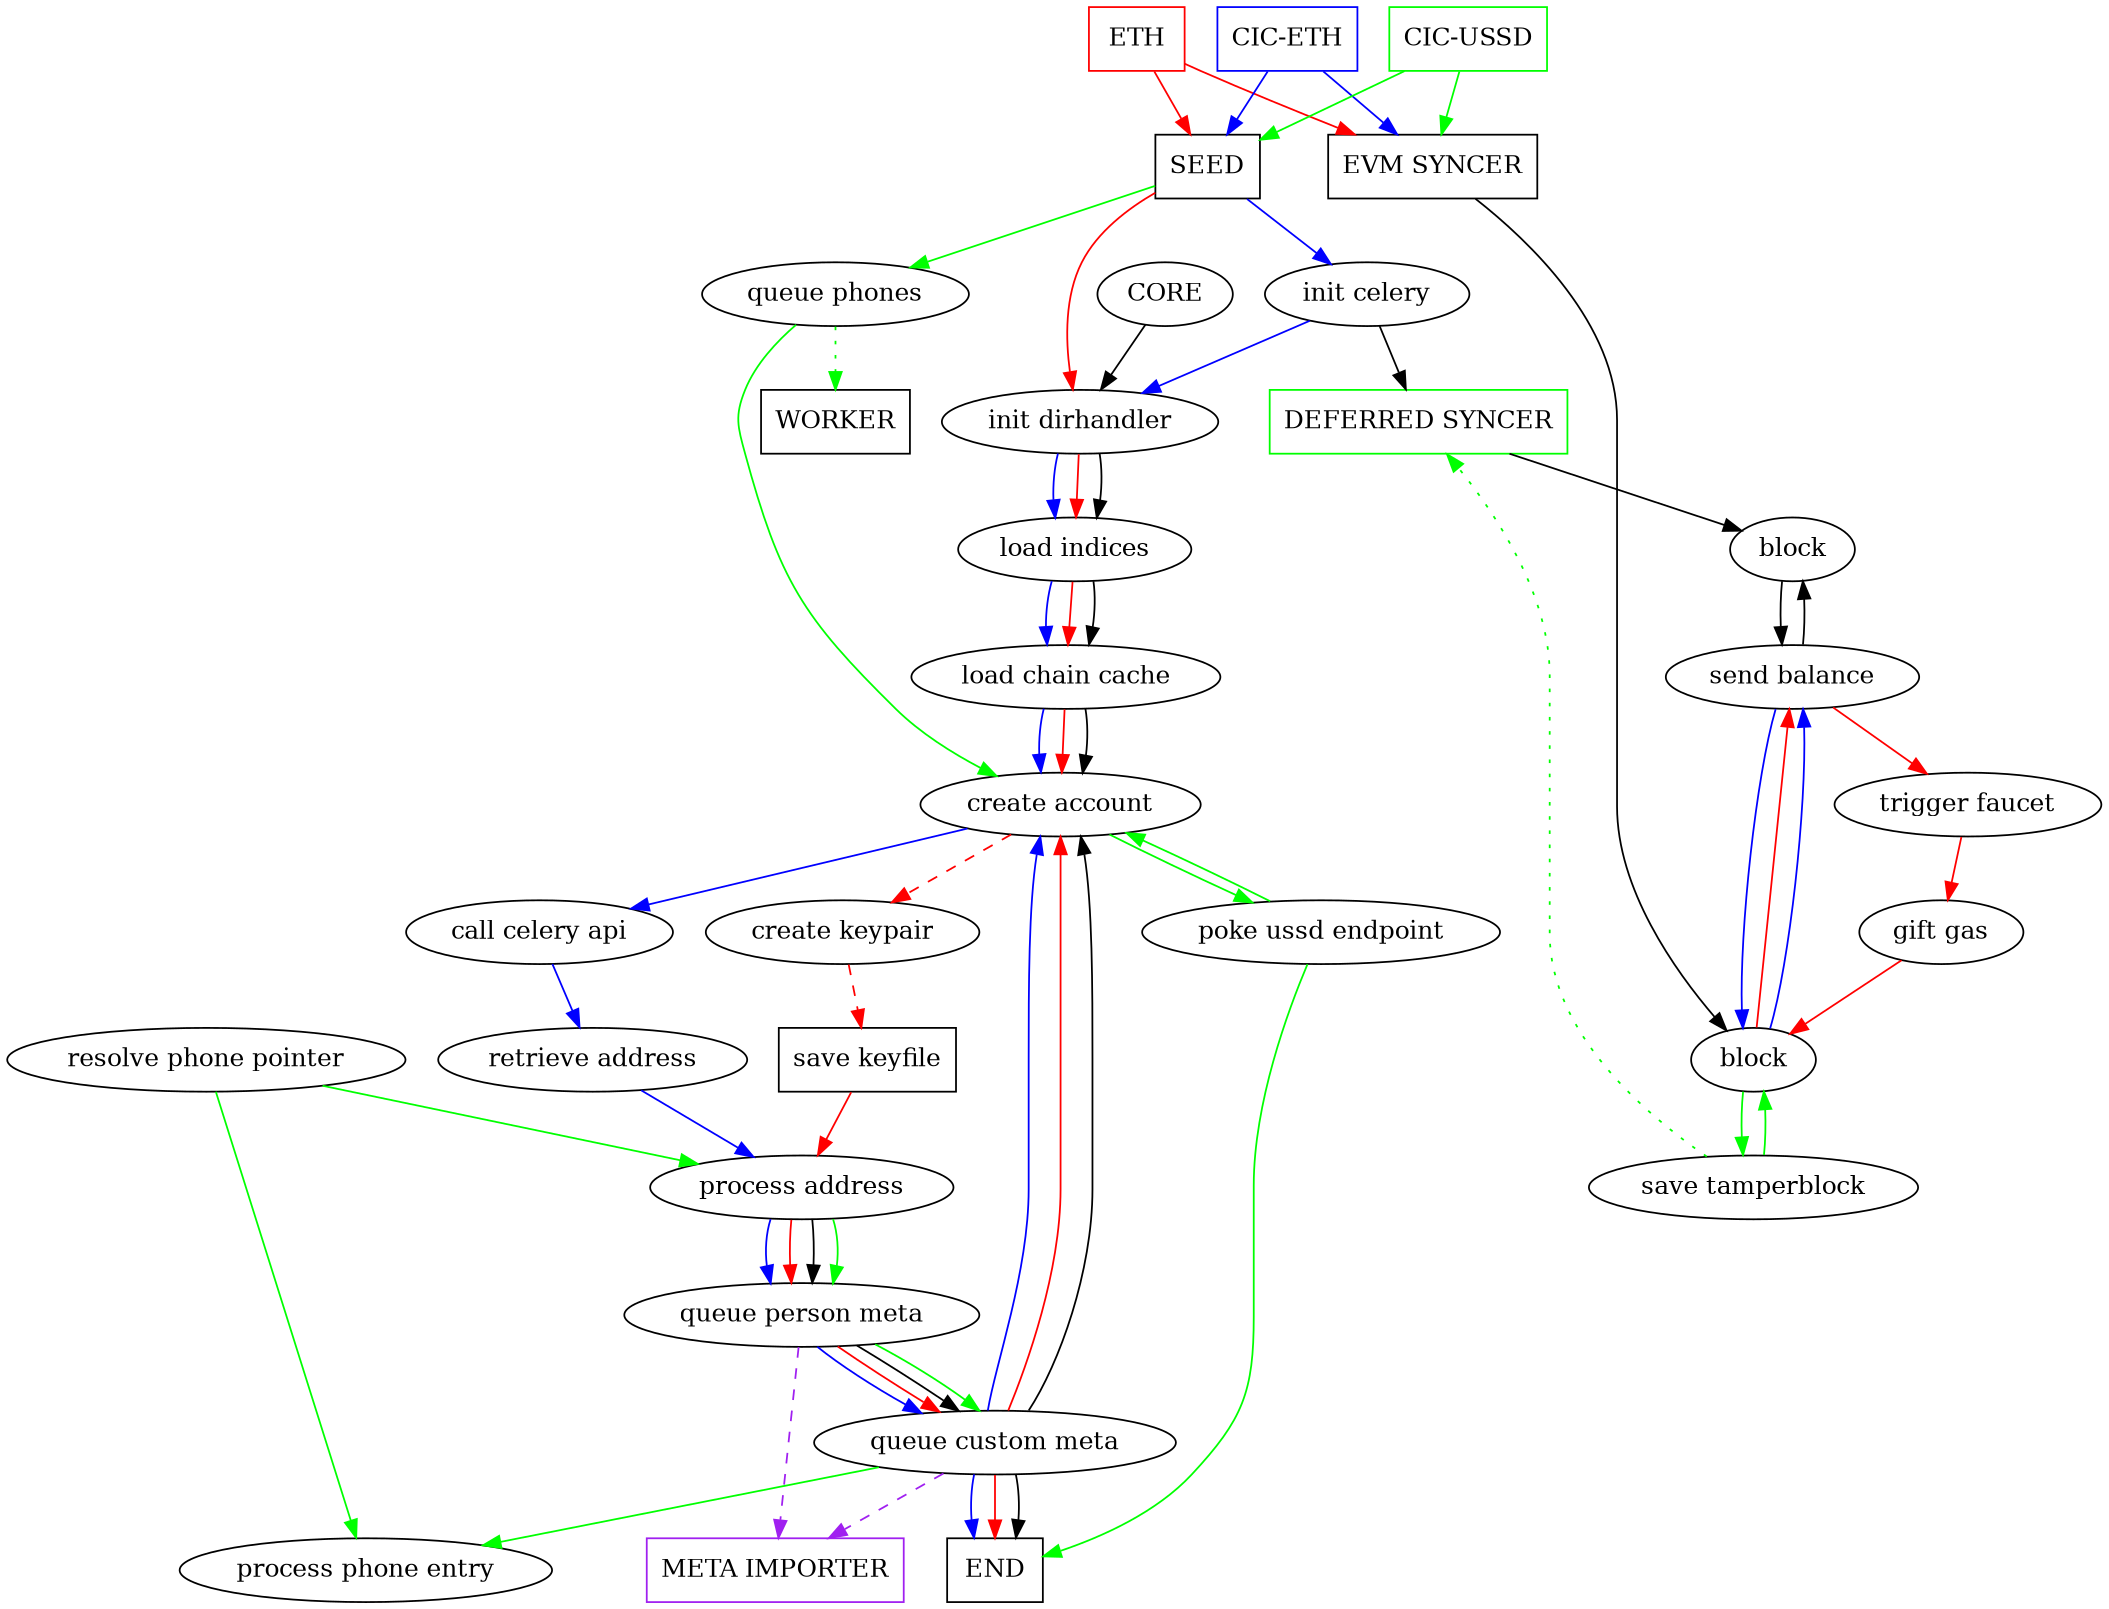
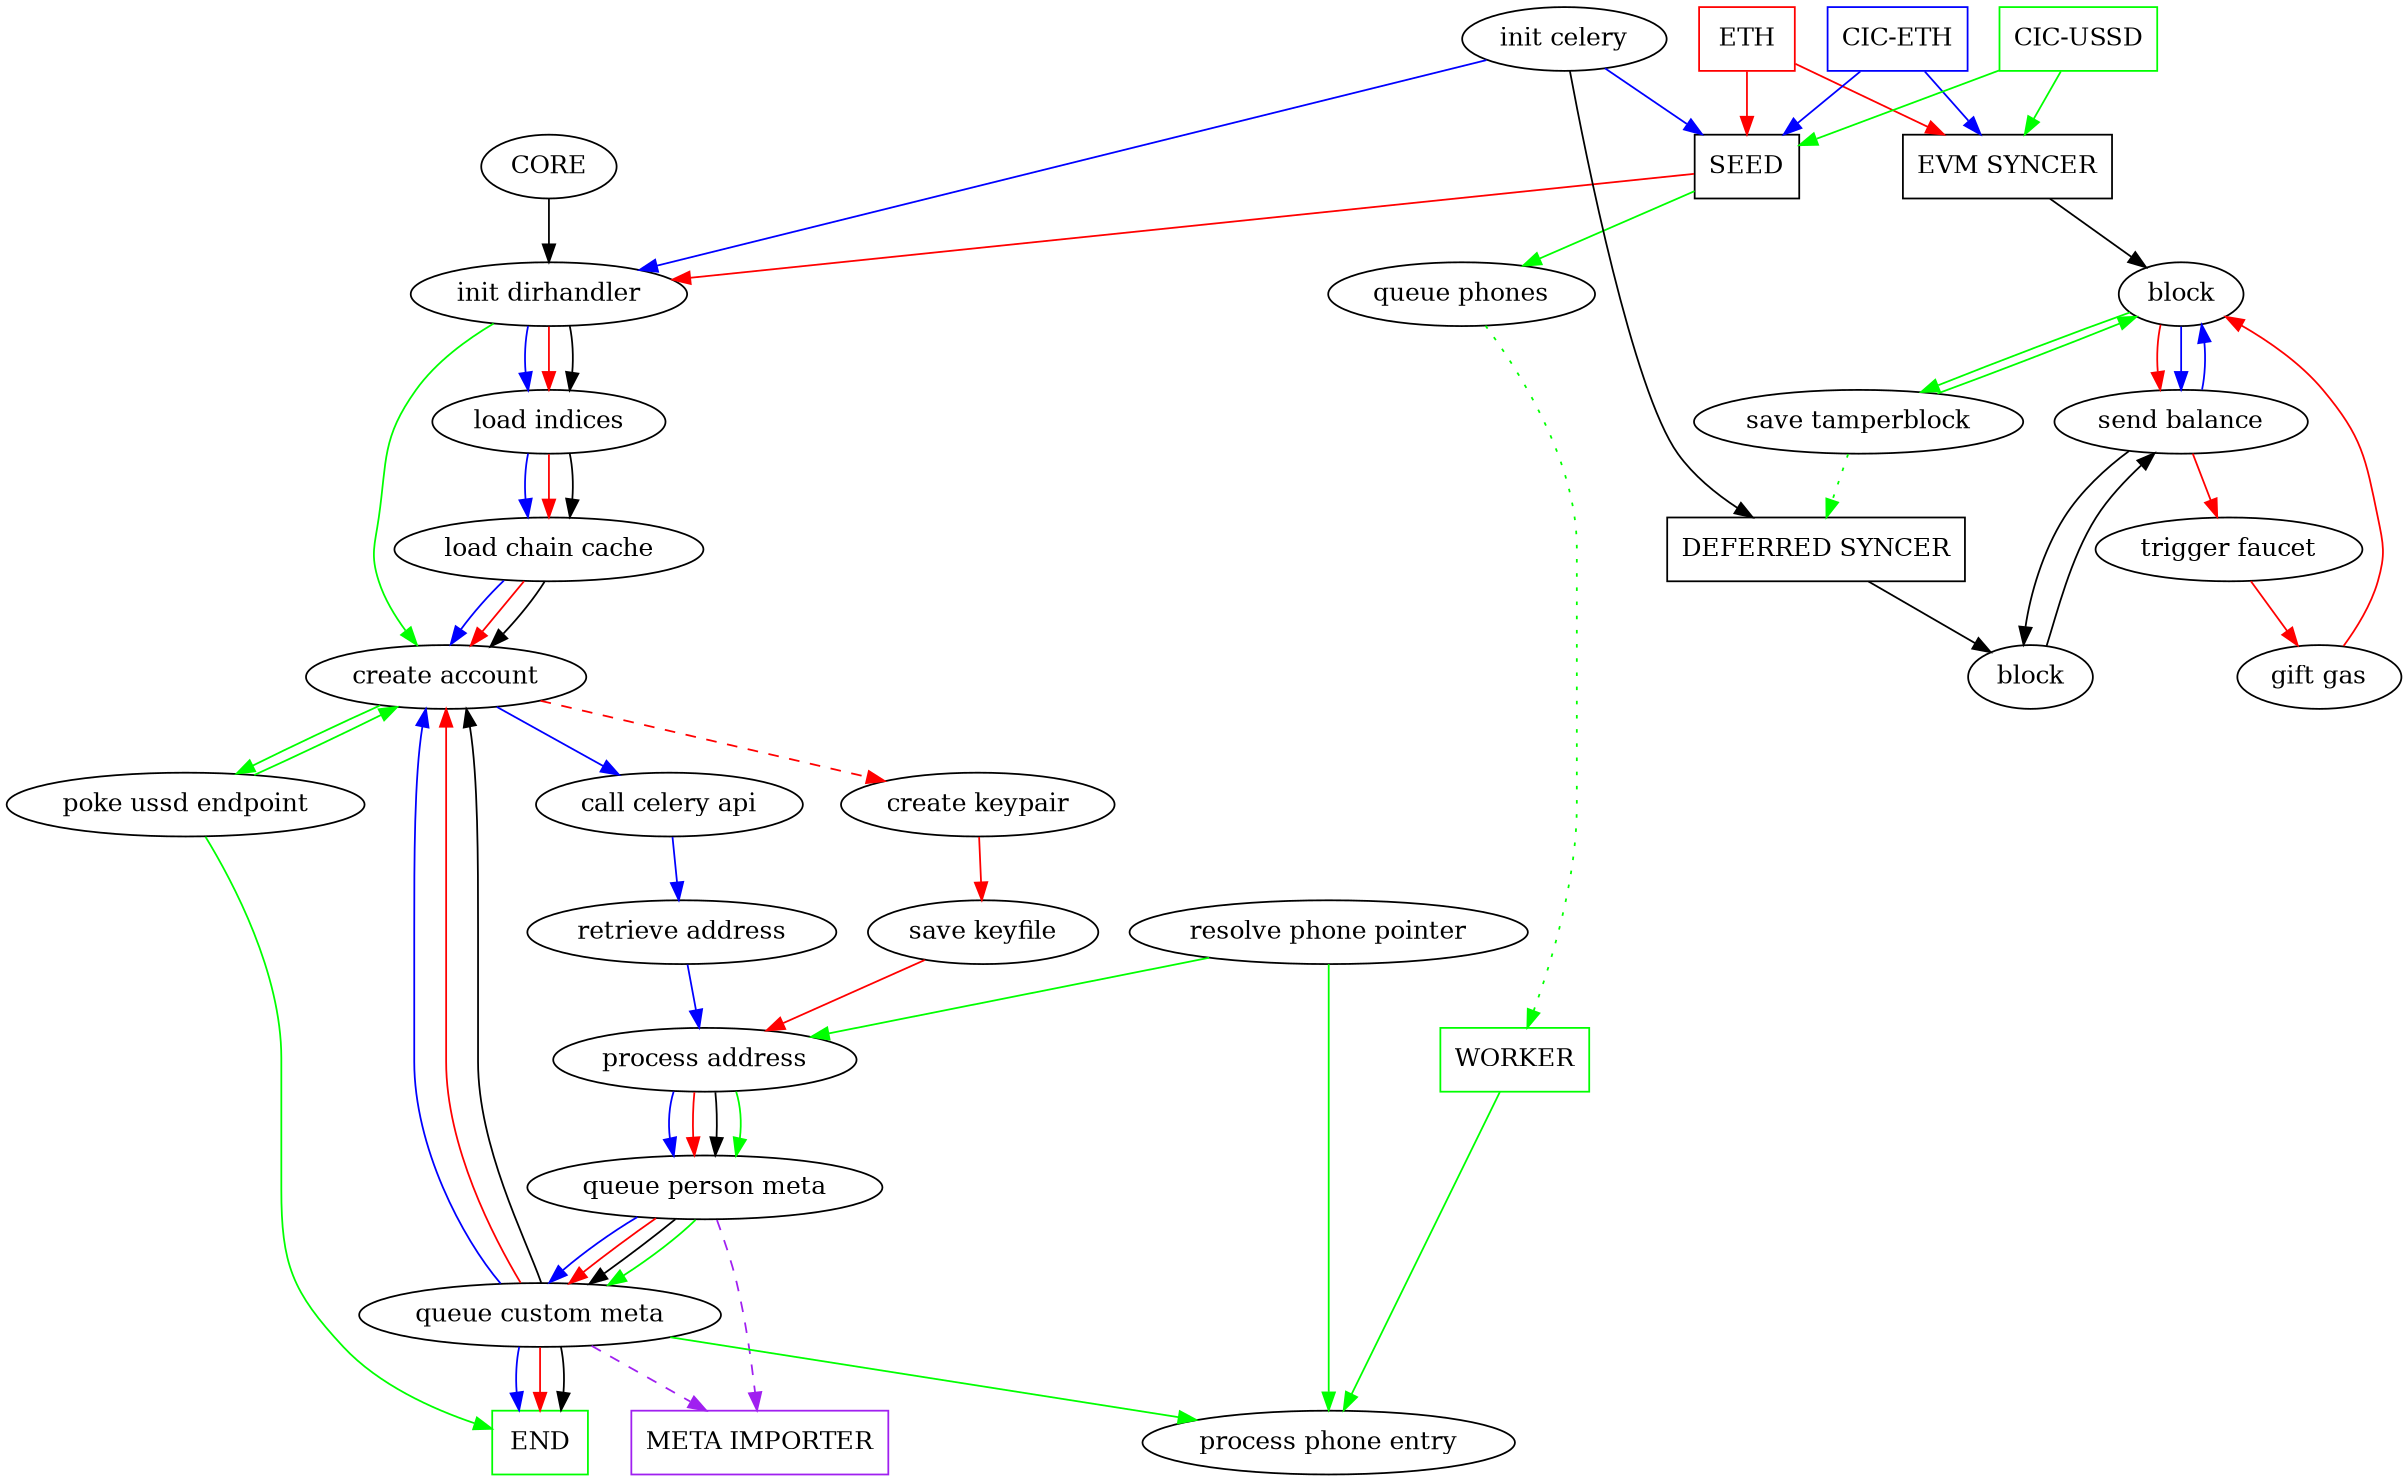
(1282, 226) -> (1646, 96)
(835, 422) -> (1515, 1060)
(1419, 422) -> (1816, 549)
(788, 574) -> (386, 460)
(853, 987) -> (980, 860)
(867, 1060) -> (983, 932)
none -> (1426, 1243)
(995, 1570) -> (540, 1443)
